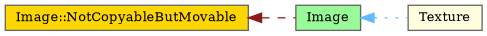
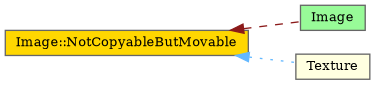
(391, 18) -> (272, 60)
